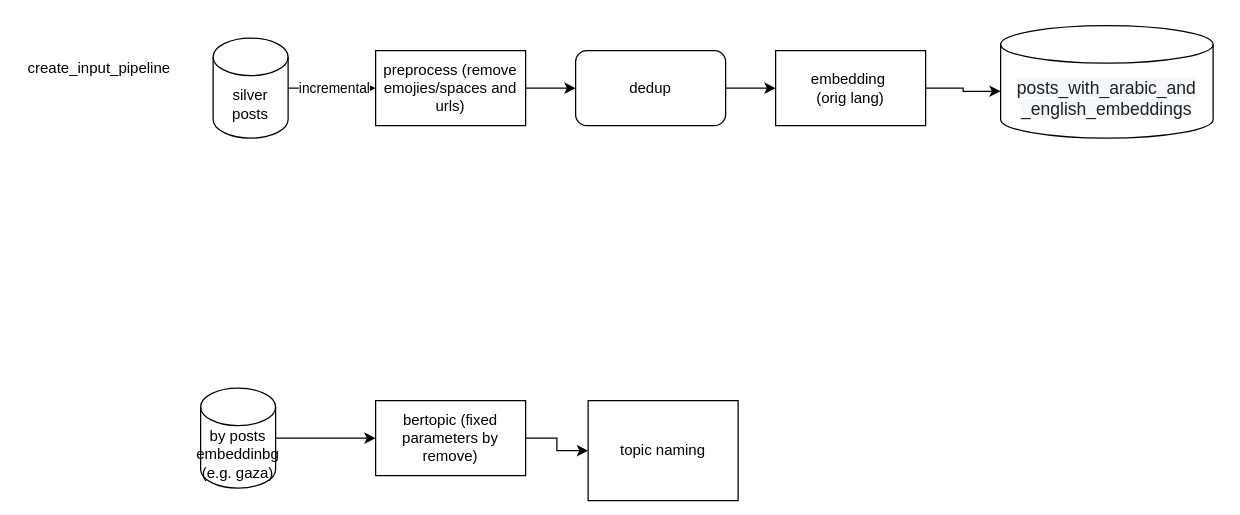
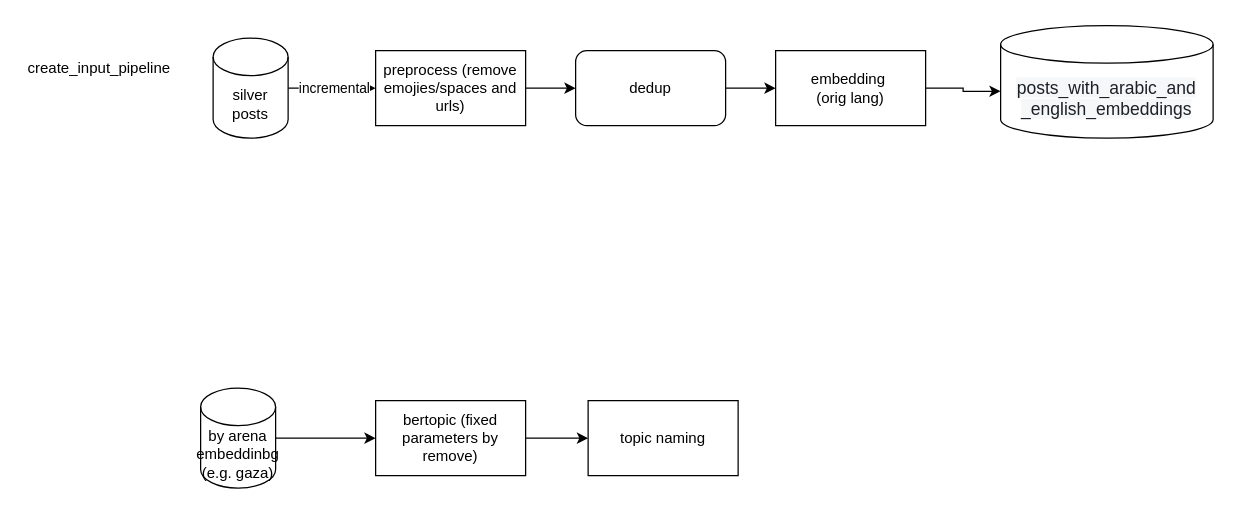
(663, 451) -> (663, 438)
(238, 454) -> (238, 454)
